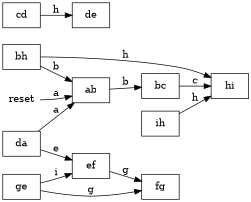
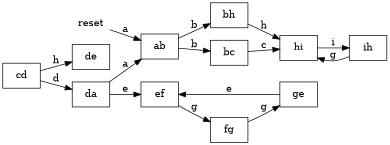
none -> (330, 48)
(53, 72) -> (191, 32)
none -> (53, 84)
(195, 98) -> (333, 55)
(56, 173) -> (229, 89)
(87, 196) -> (261, 116)
